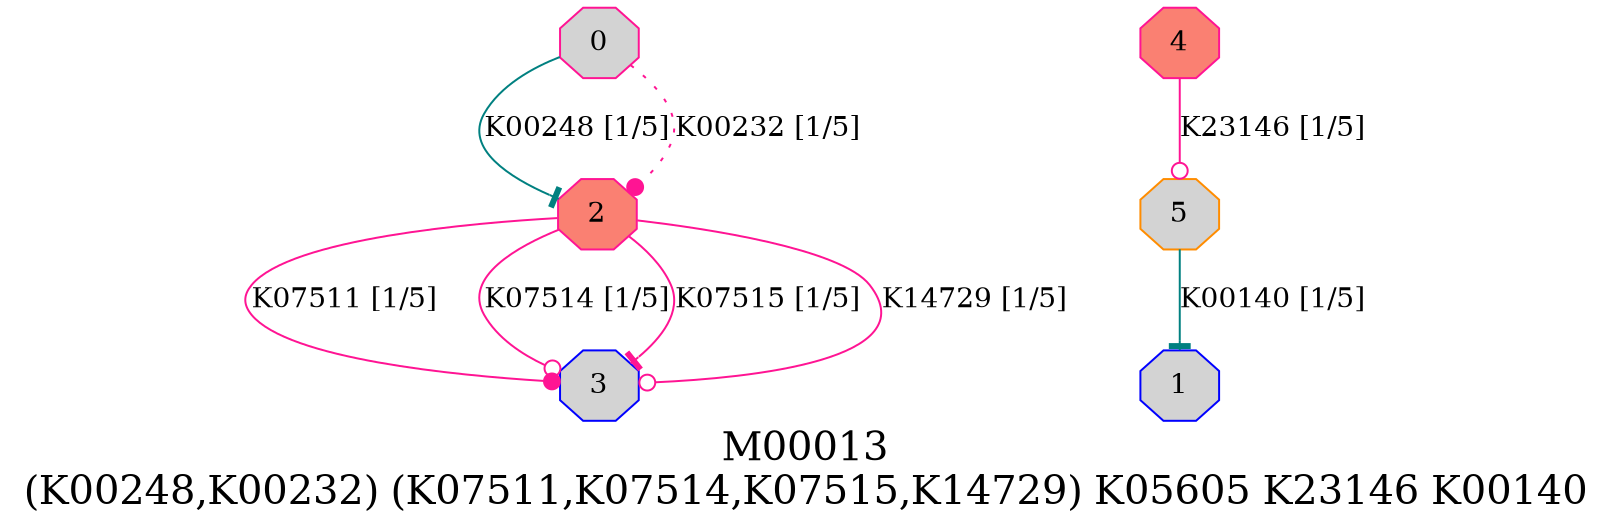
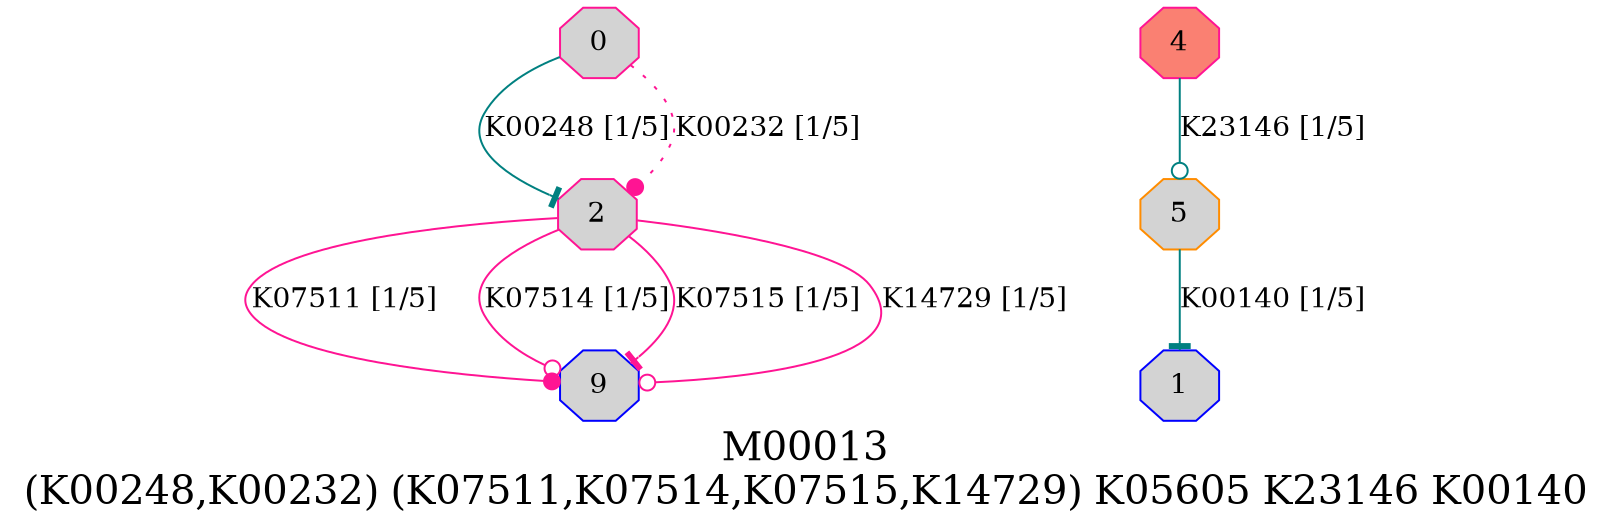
(1180, 120) -> (1180, 120)
(597, 214) -> (597, 214)
(599, 386) -> (599, 386)
